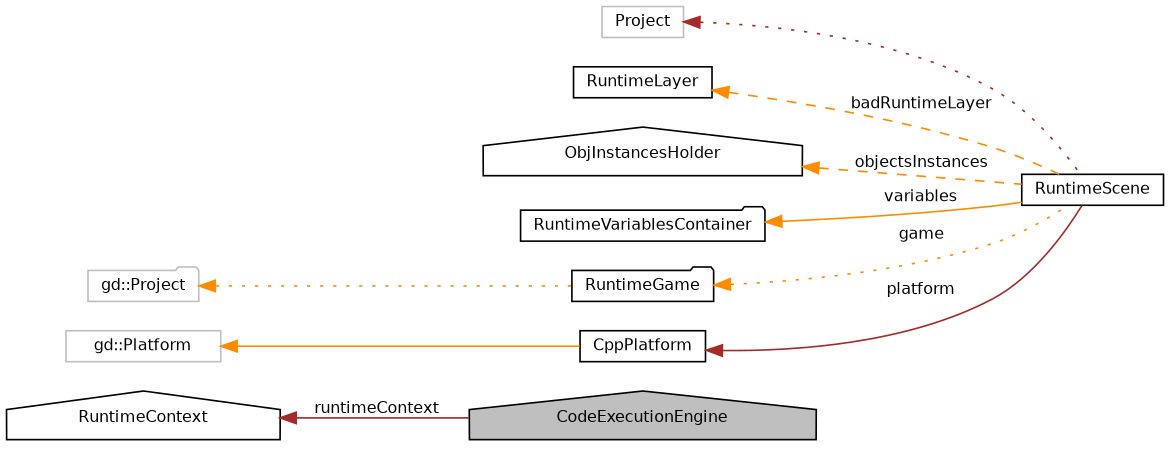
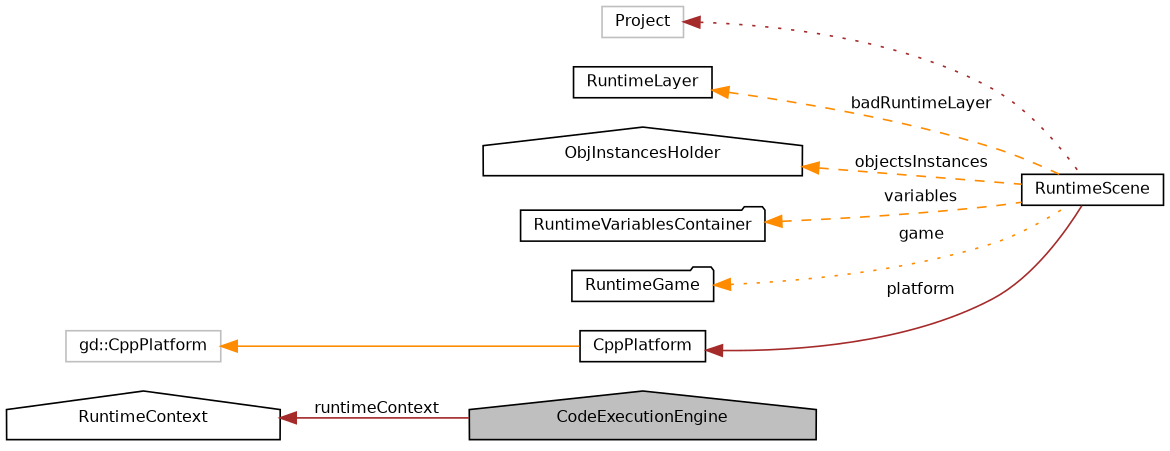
(902, 214) -> (902, 214)
(143, 286) -> none
(143, 346) -> (143, 346)
